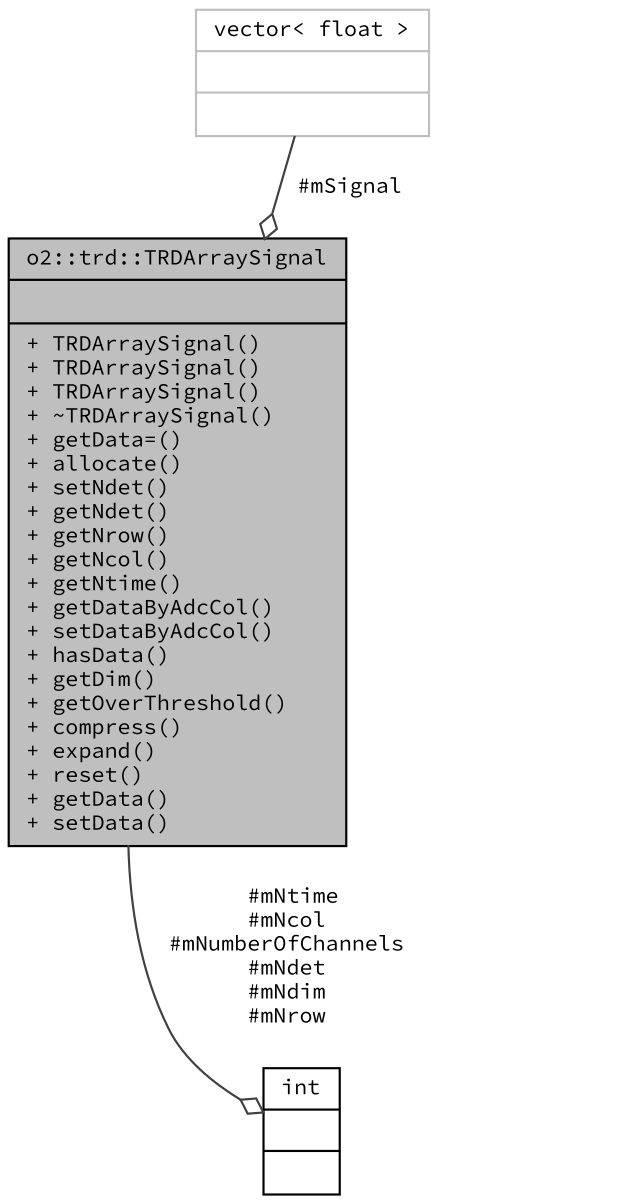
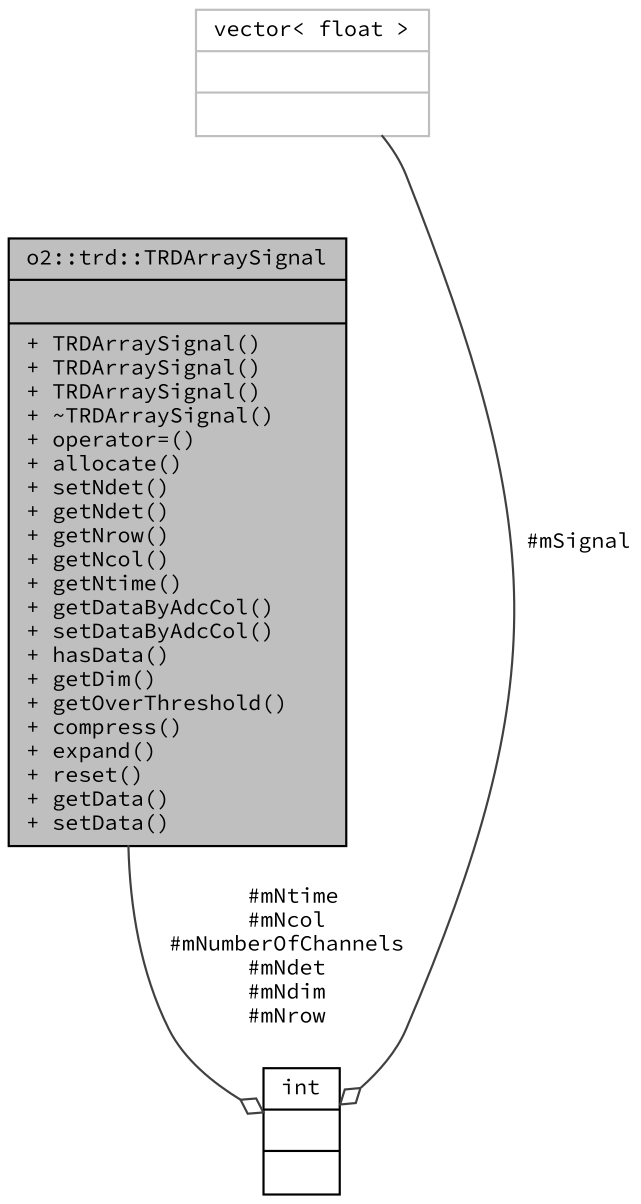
(284, 175) -> (513, 616)
(106, 440) -> (112, 440)
